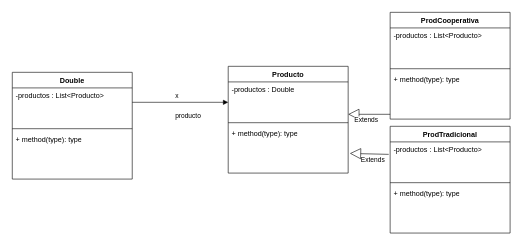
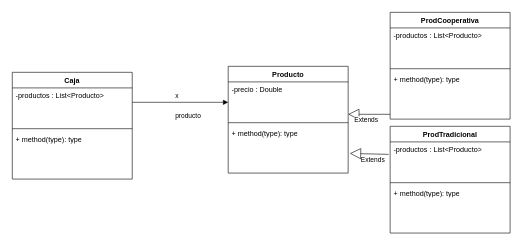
(72, 81) -> (72, 81)
(266, 90) -> (259, 90)
